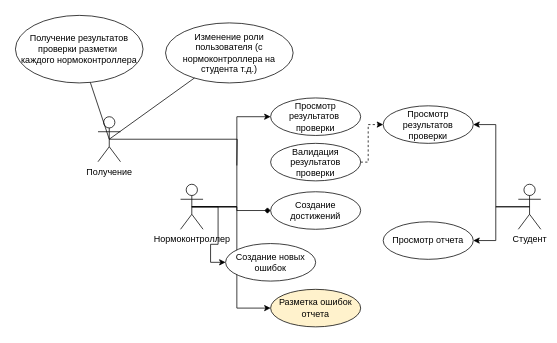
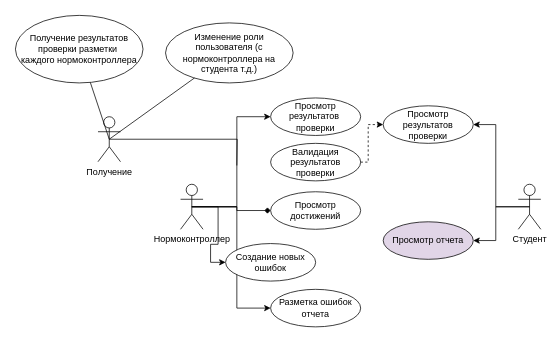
(315, 210) -> (315, 210)
(428, 240) -> (428, 240)
(315, 308) -> (315, 308)
